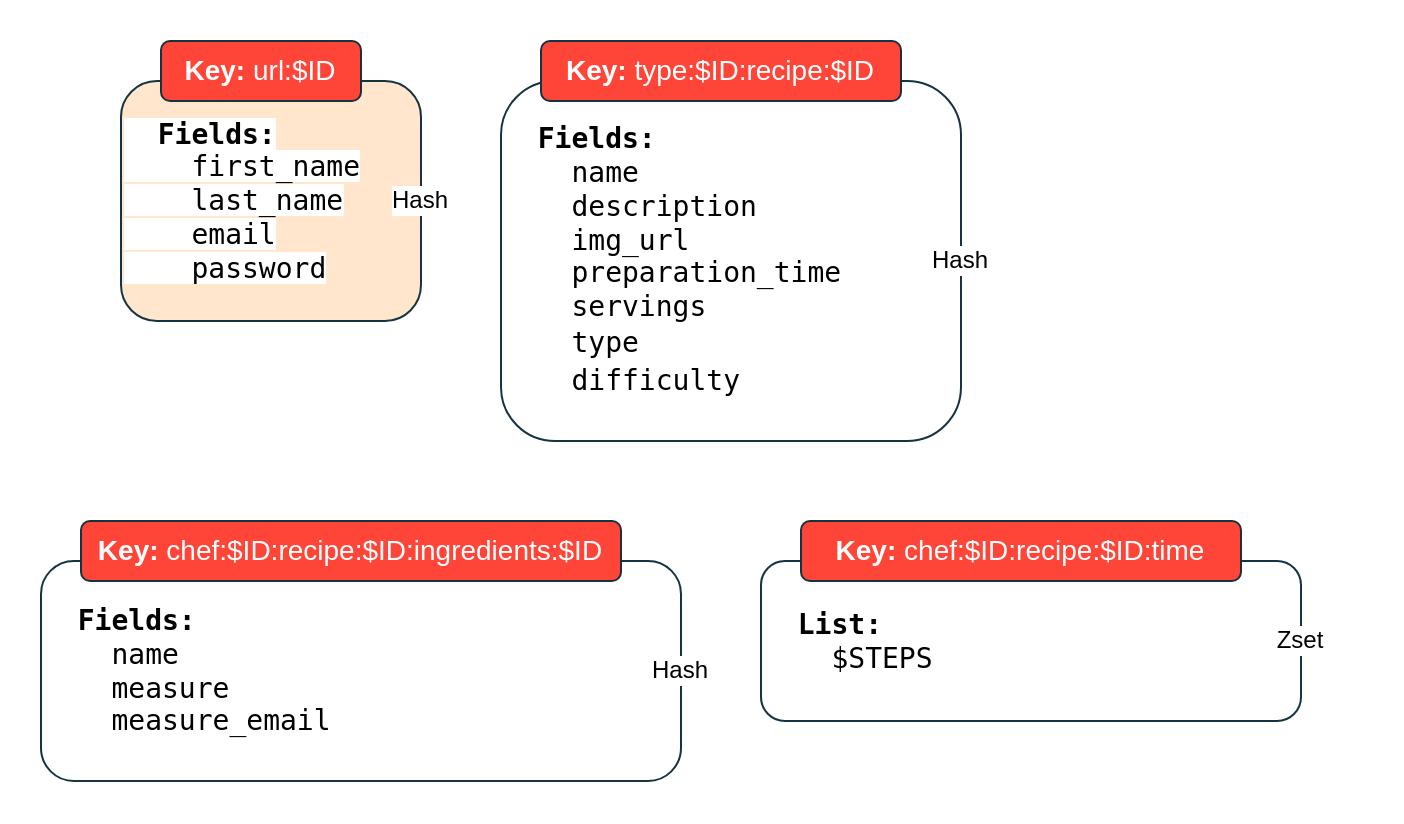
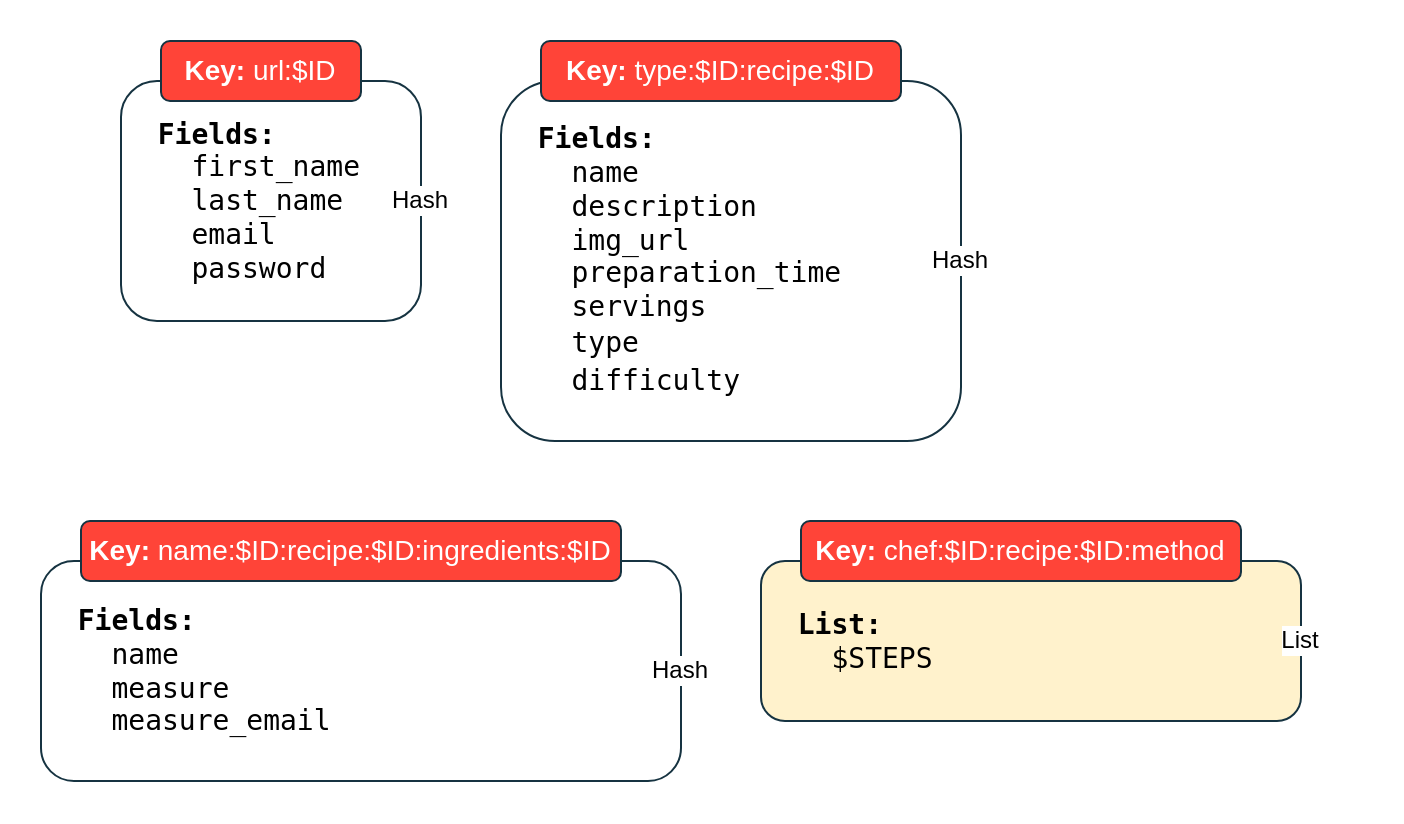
(271, 201) -> (271, 201)
(351, 551) -> (351, 551)
(1021, 551) -> (1021, 551)
(1031, 641) -> (1031, 641)
(1301, 641) -> (1301, 641)
